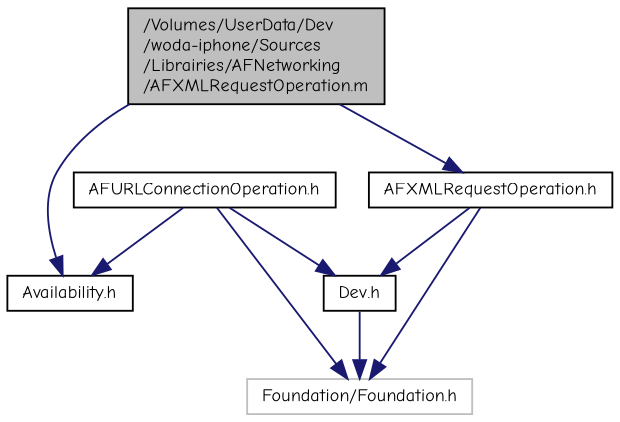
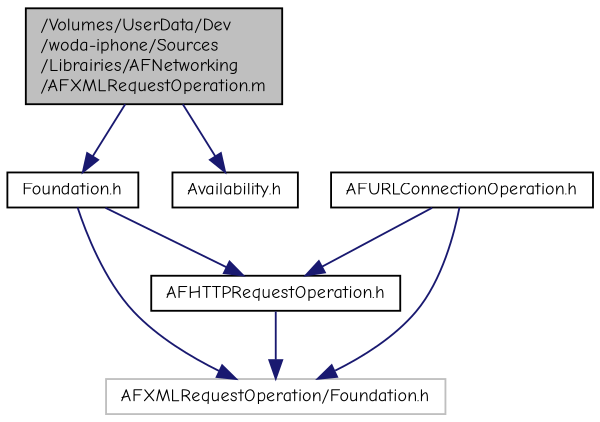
(491, 190) -> (73, 190)
(145, 236) -> none
(360, 293) -> (276, 293)
(360, 397) -> (276, 397)
